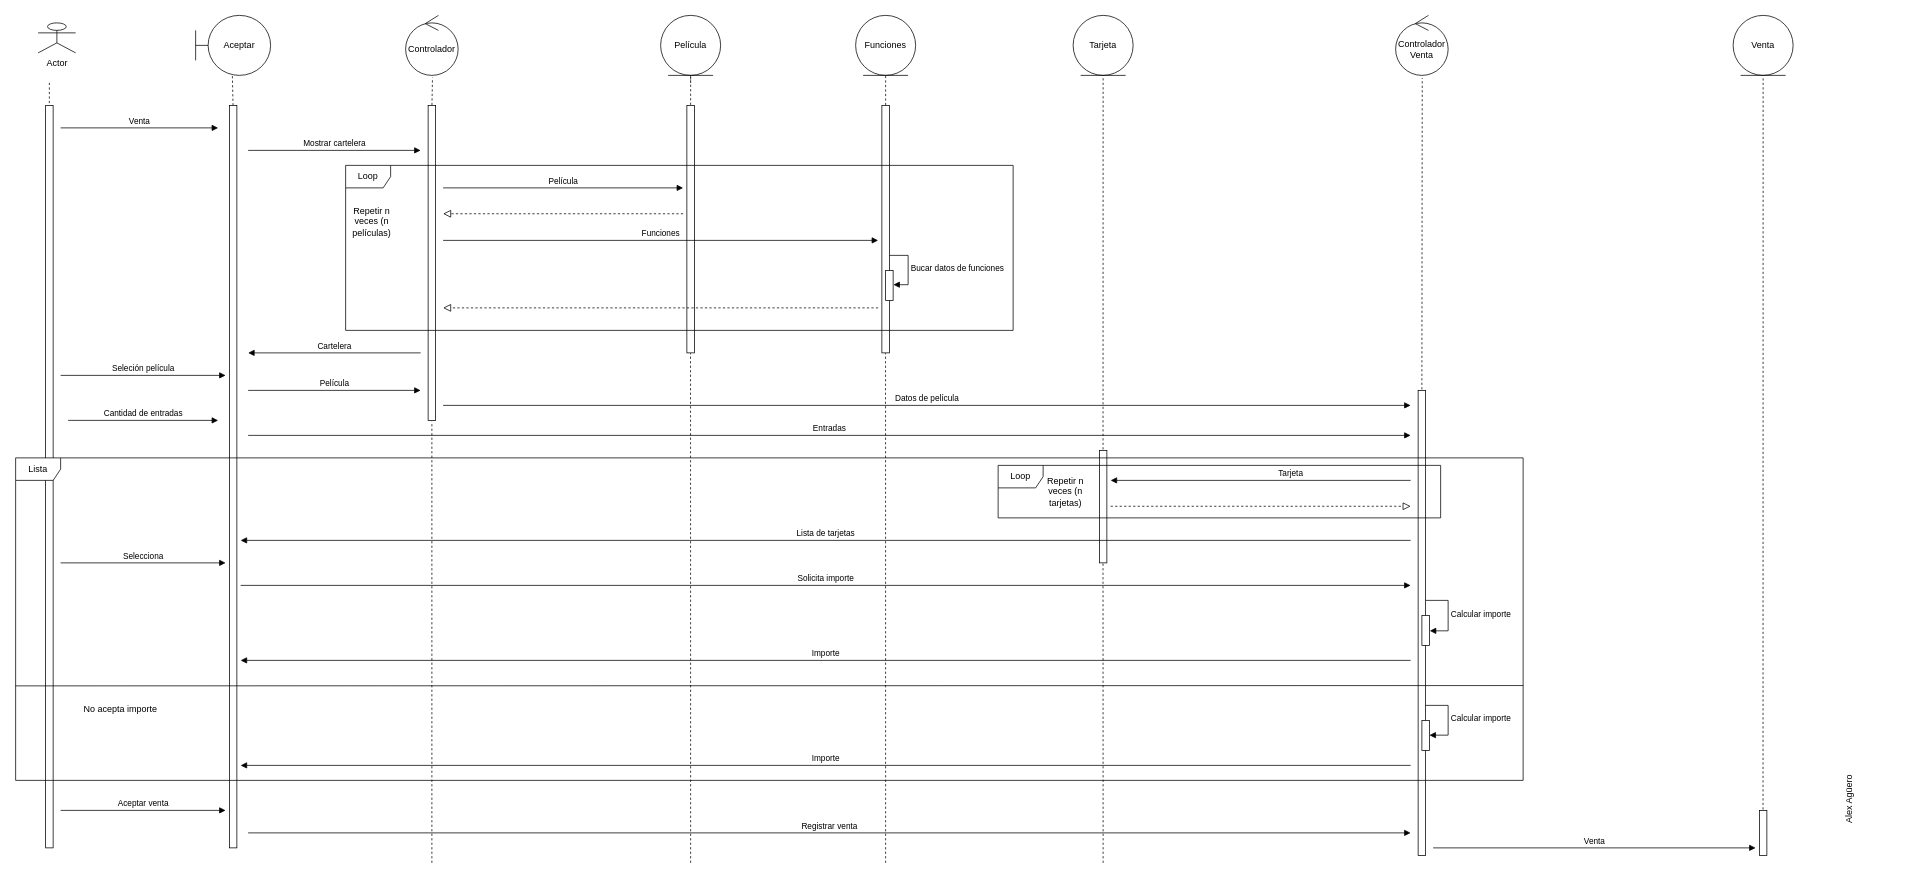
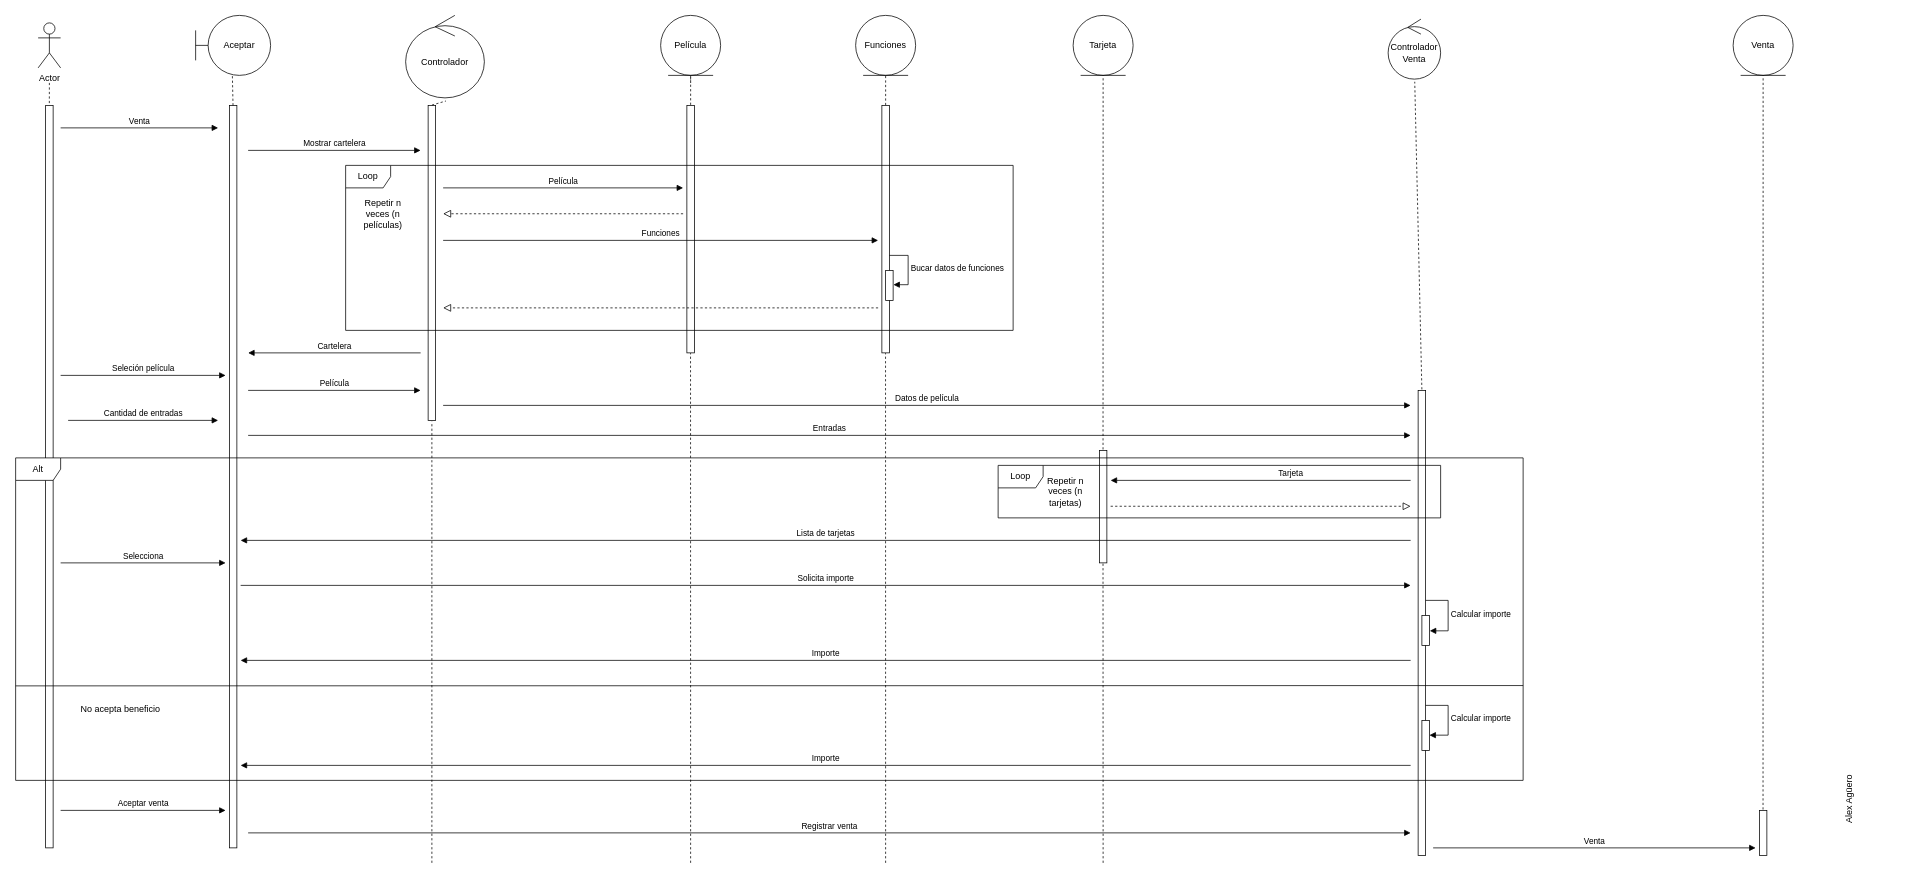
(57, 38) -> (49, 45)
(432, 45) -> (445, 57)
(1422, 45) -> (1414, 49)
(372, 222) -> (383, 214)
(38, 469) -> (38, 469)
(120, 709) -> (120, 709)
